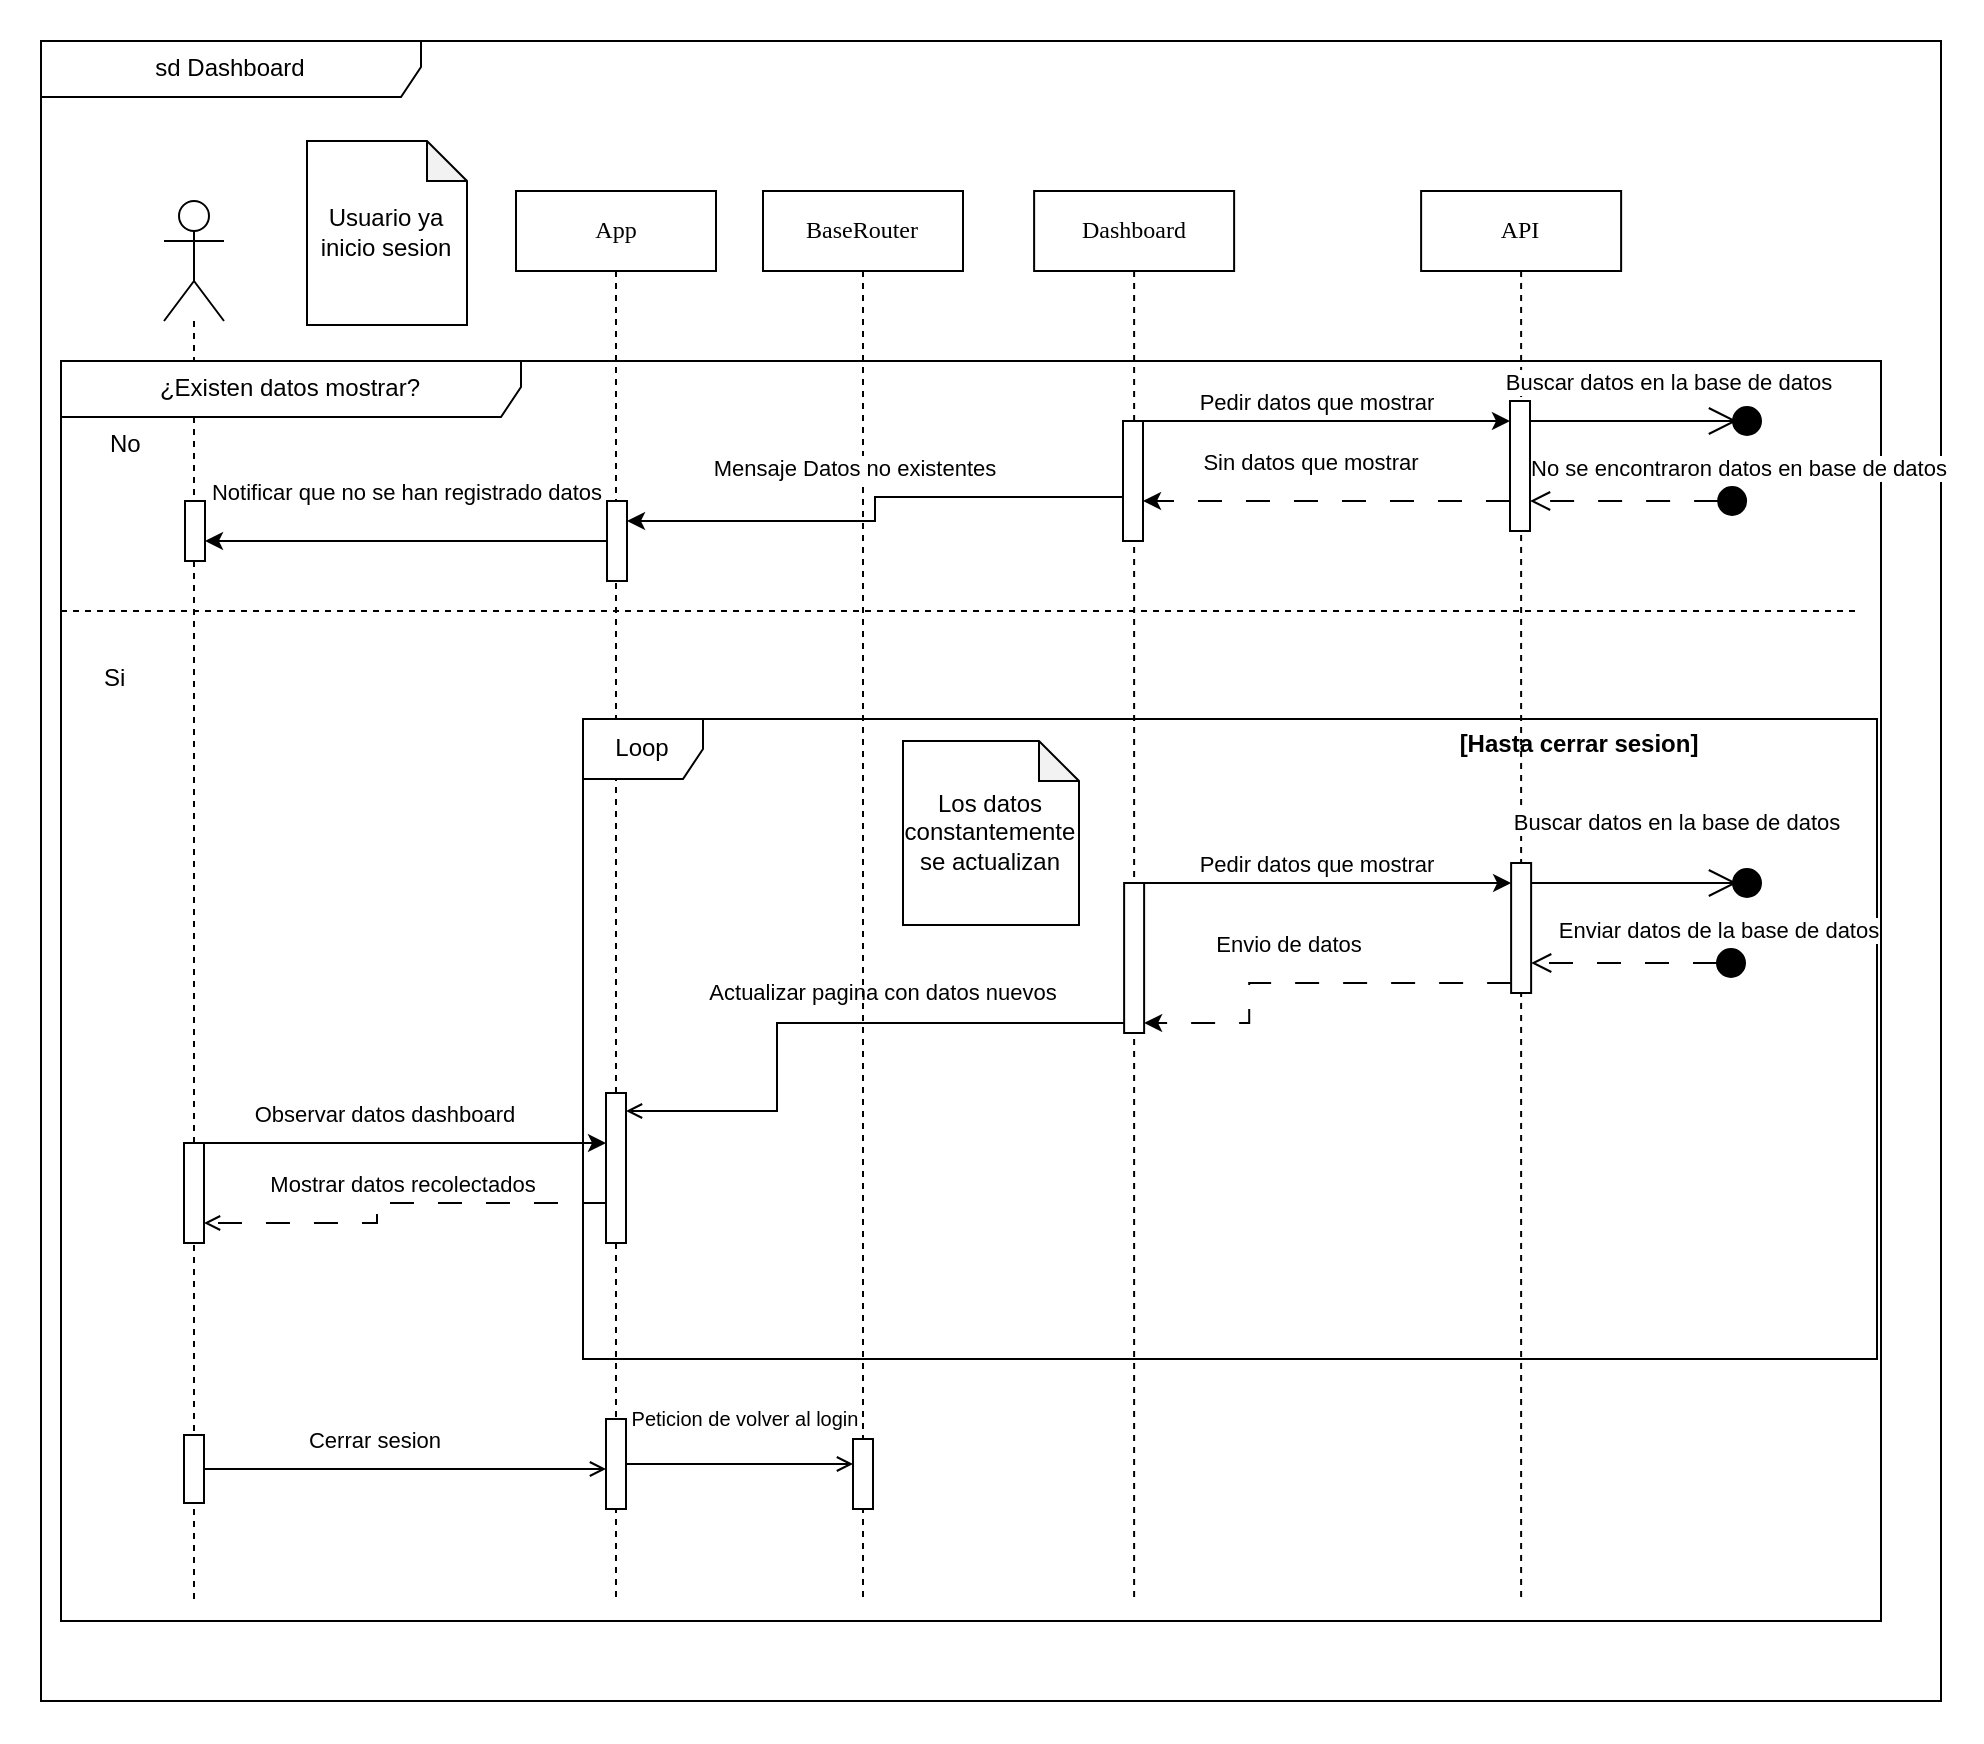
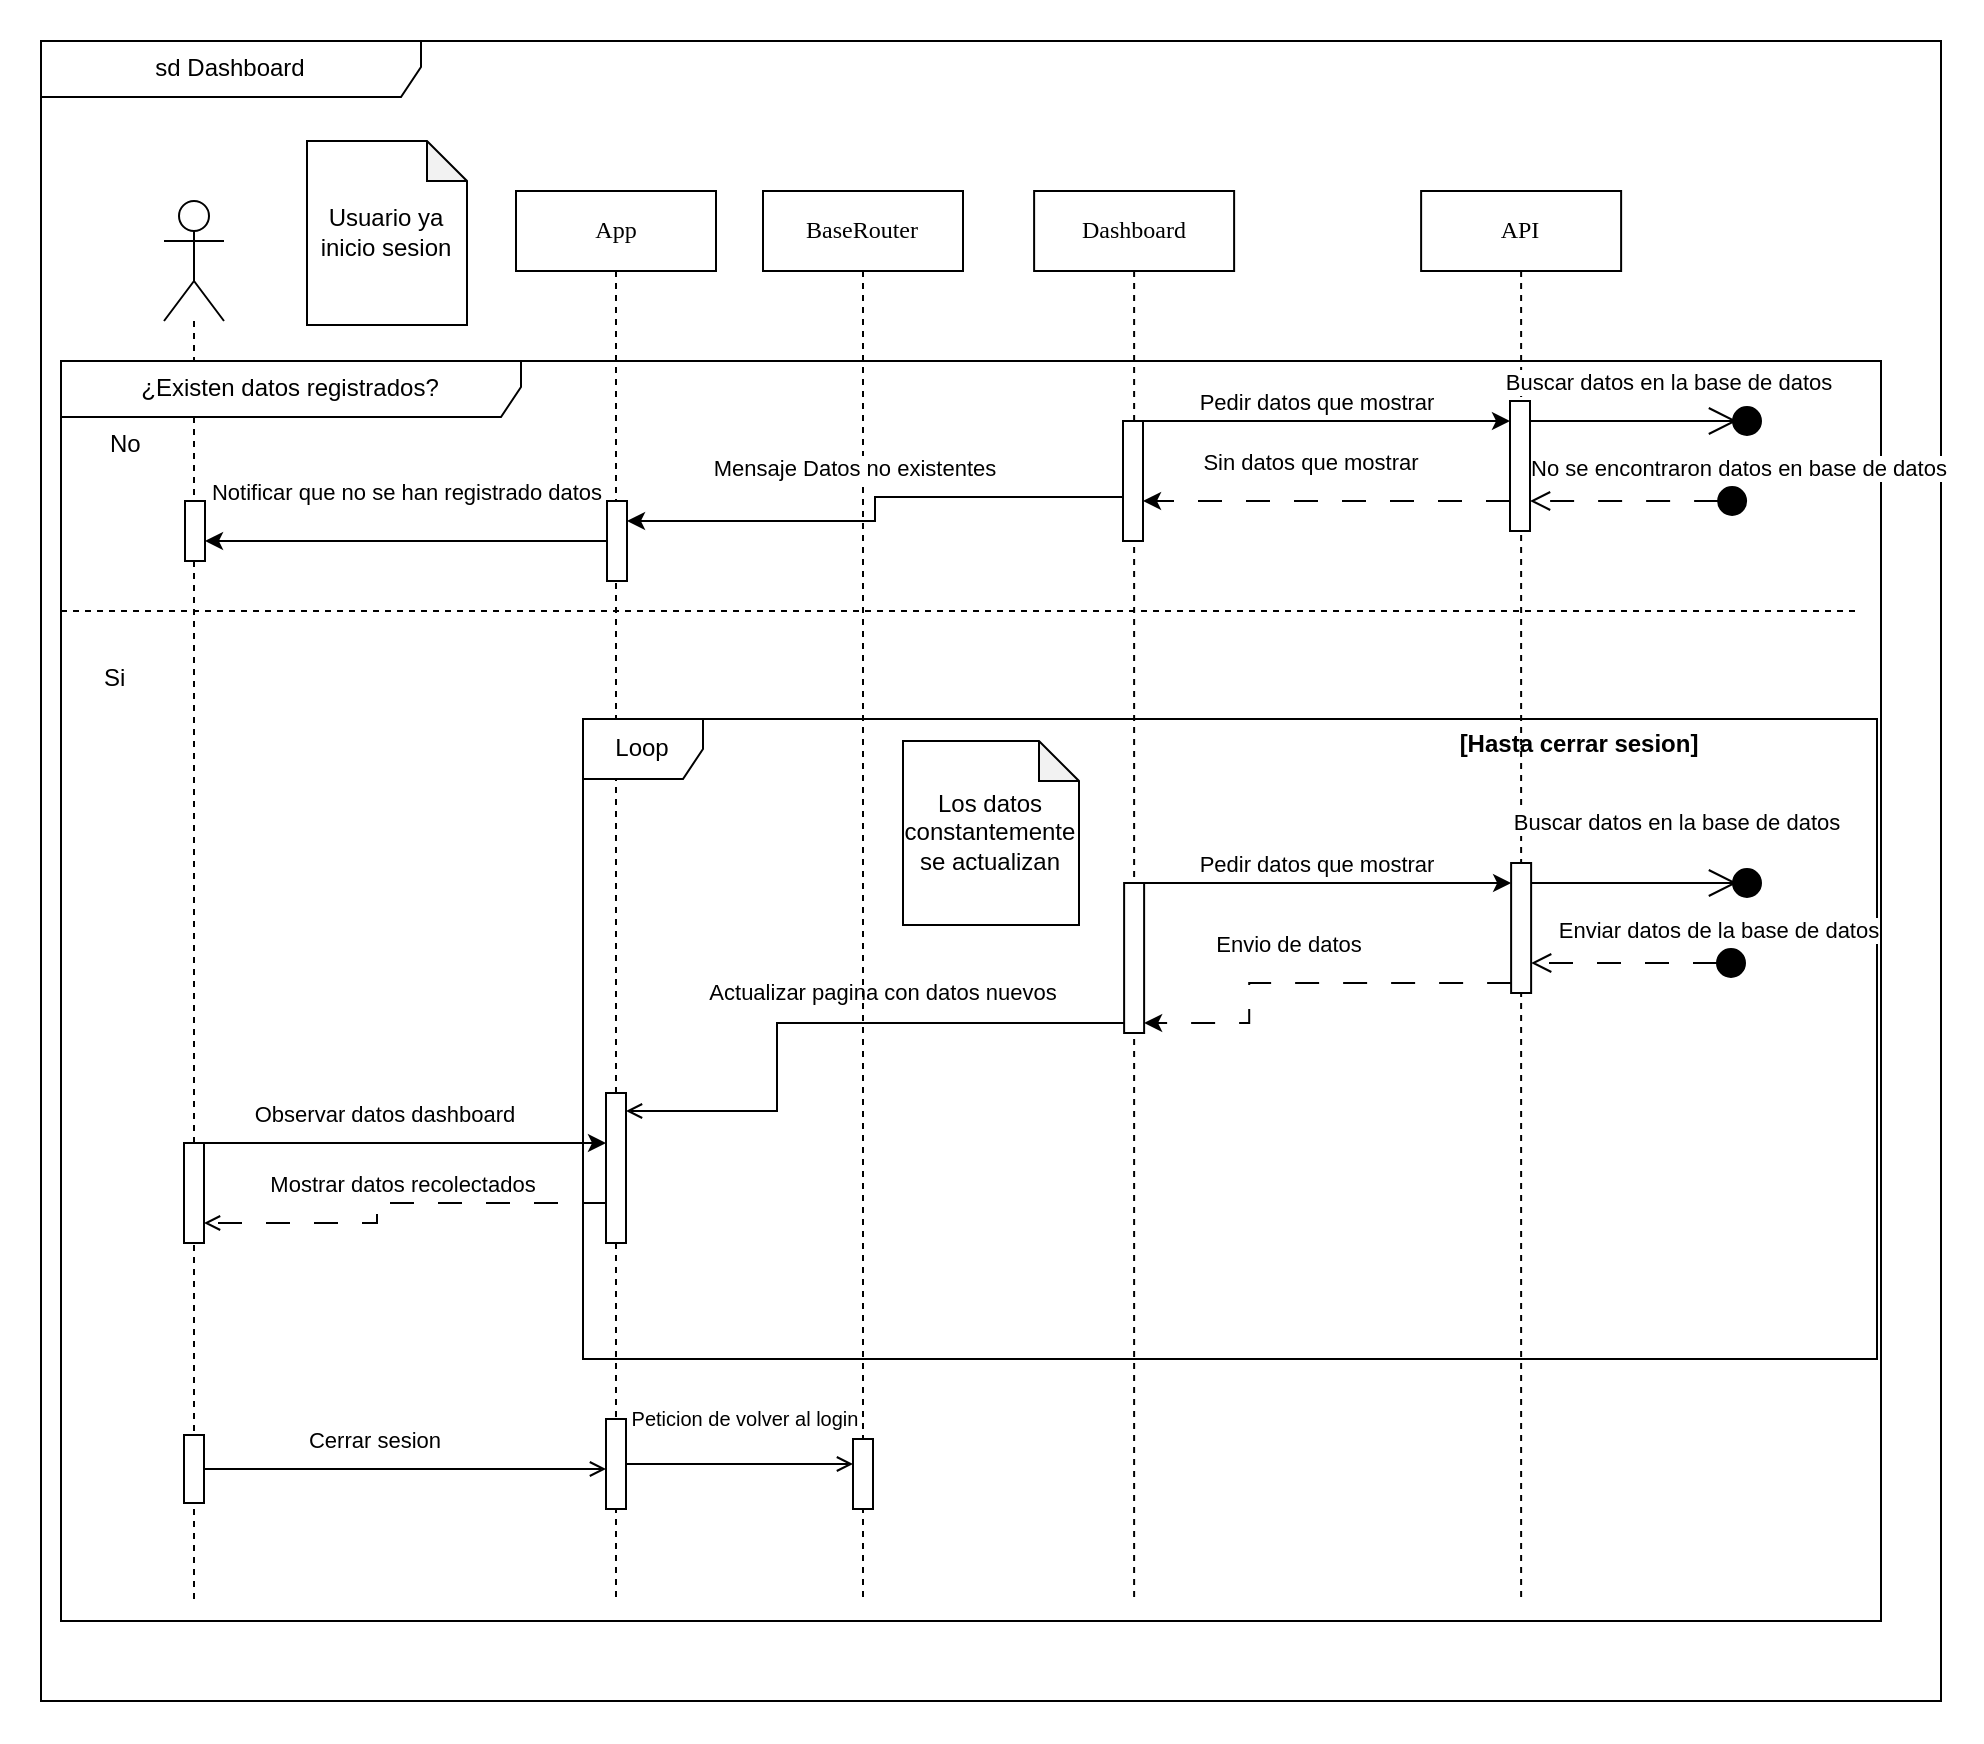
(291, 389) -> (291, 389)
